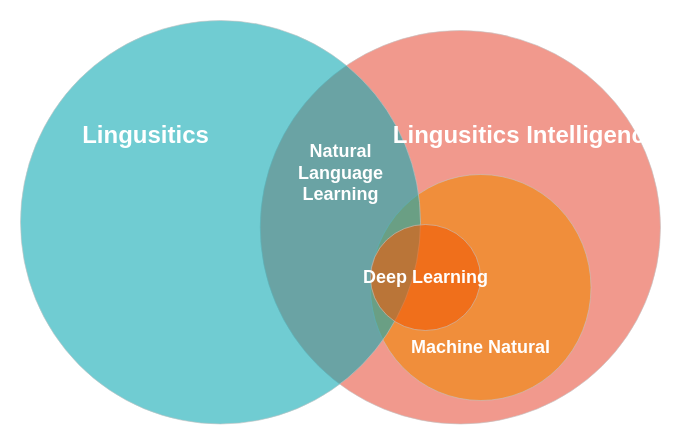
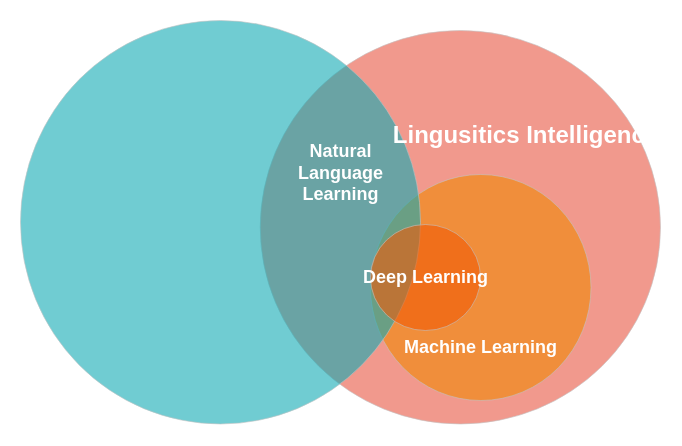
(146, 136) -> none
(481, 346) -> (481, 346)
